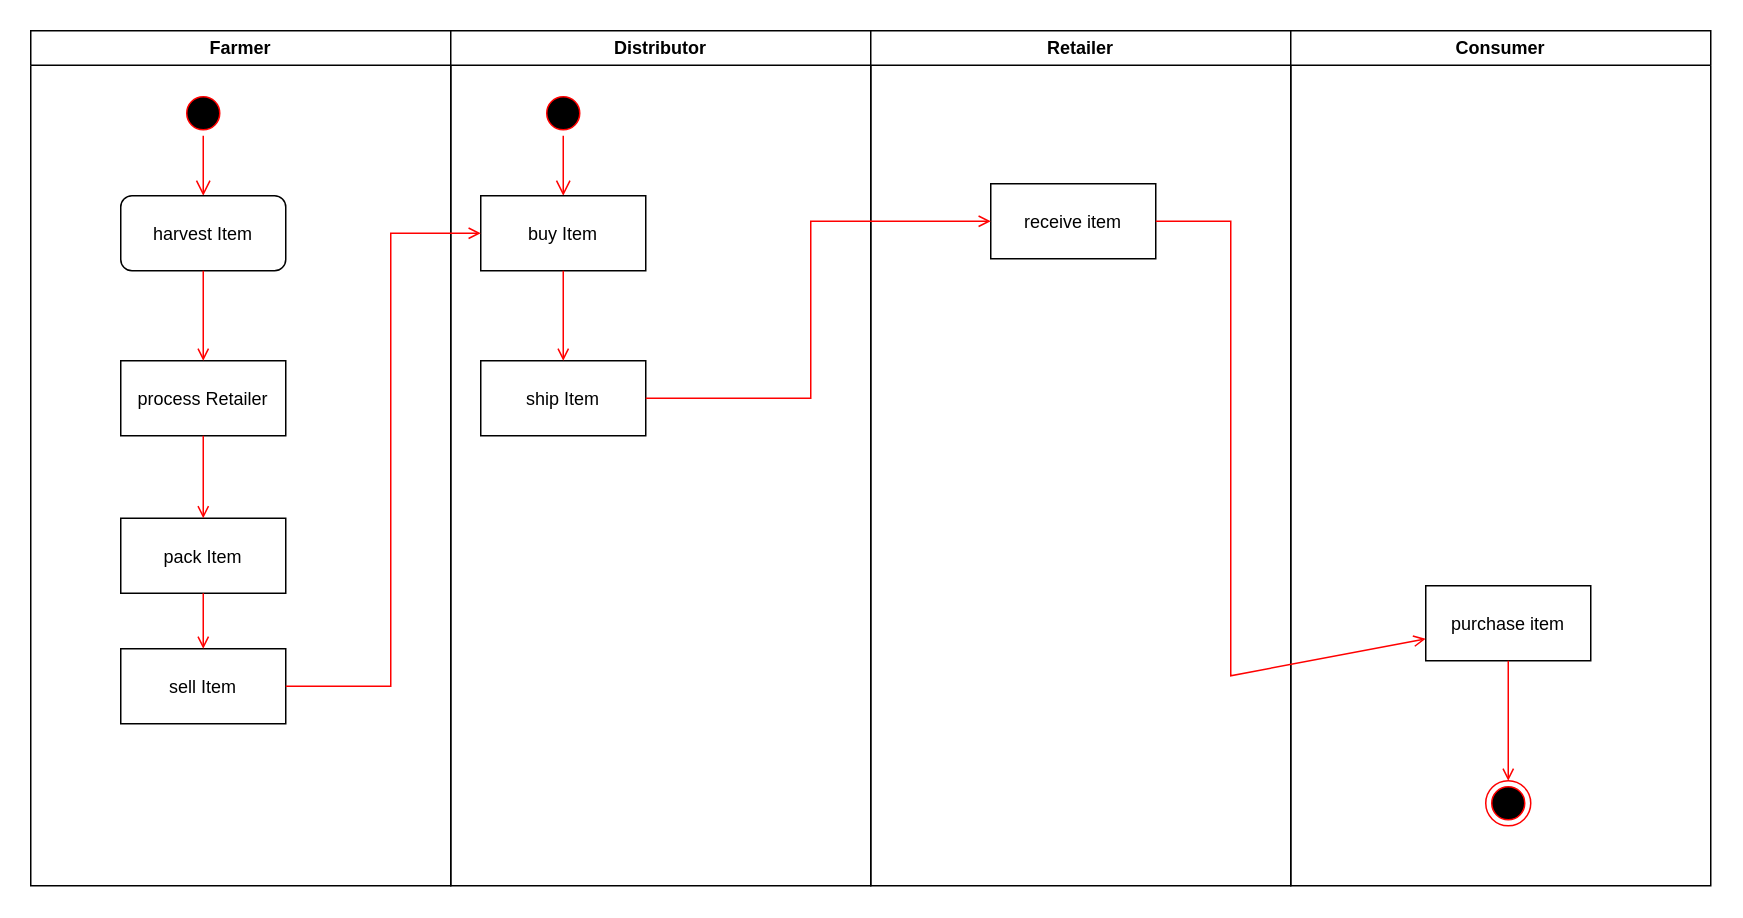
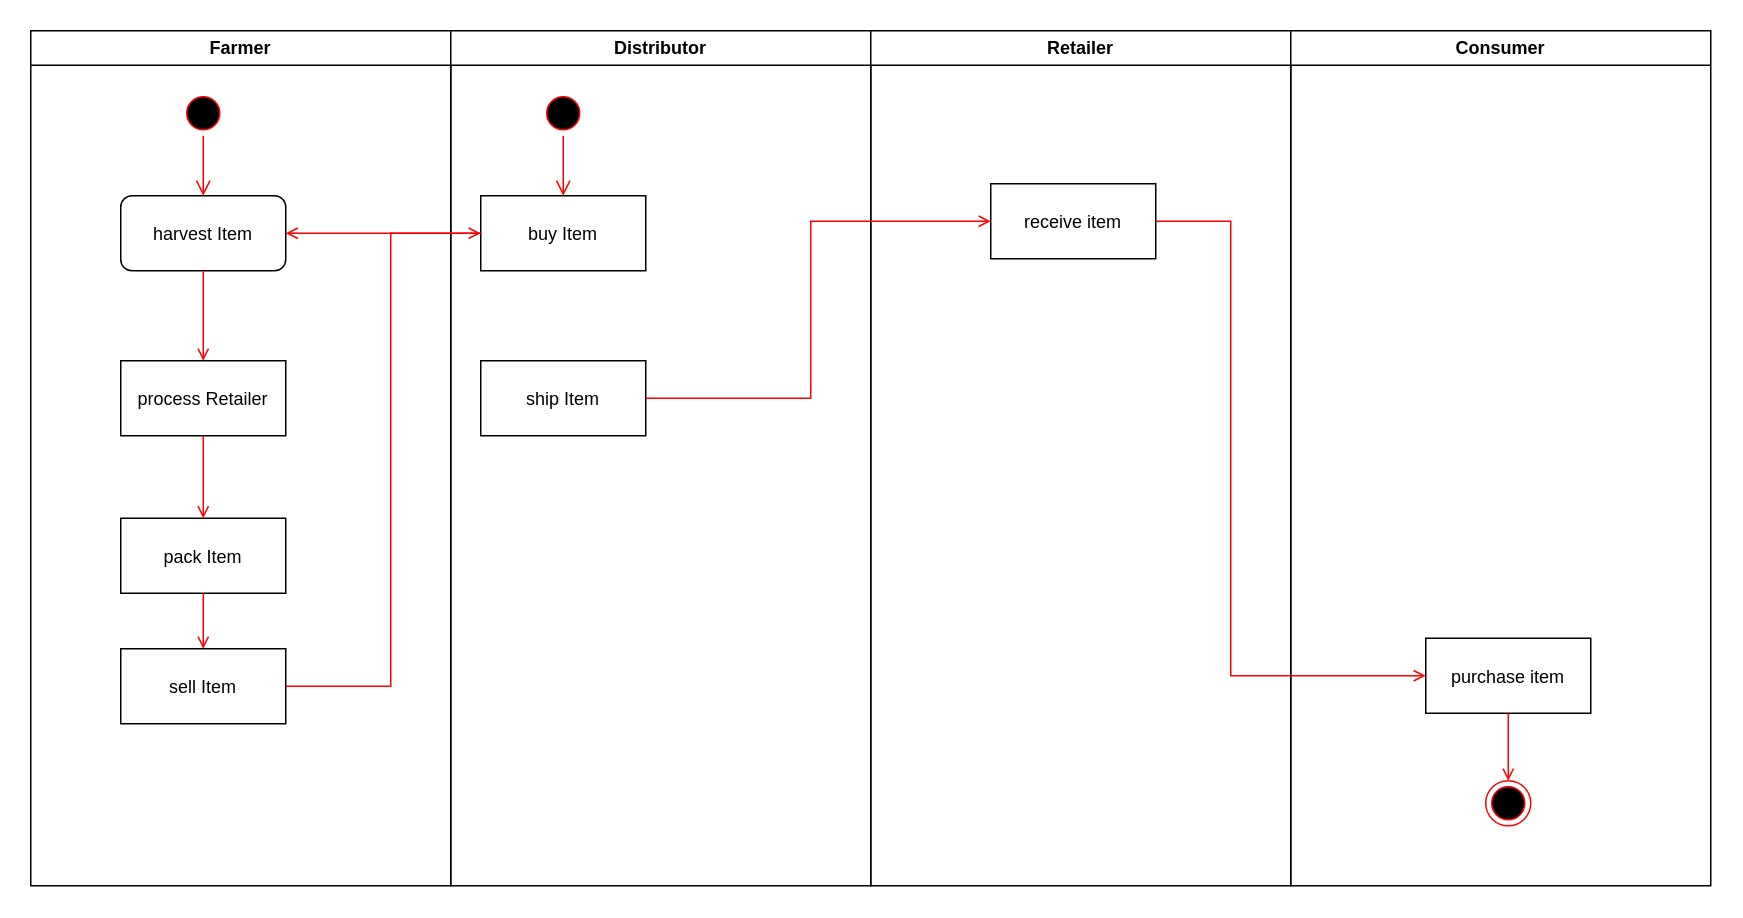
(563, 314) -> (338, 233)
(1508, 623) -> (1508, 676)
